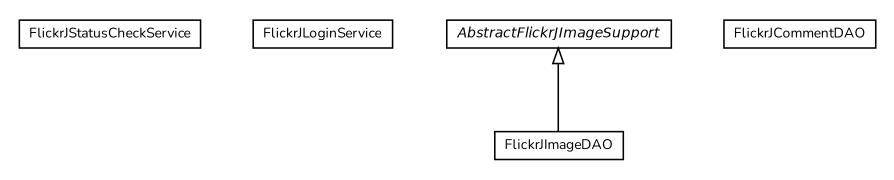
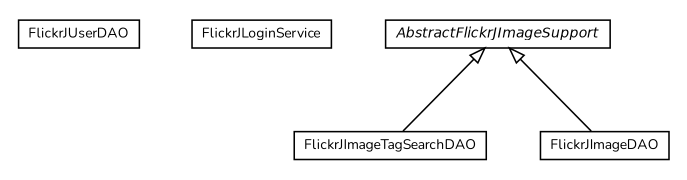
none -> (79, 34)
(109, 34) -> none
(800, 34) -> none
none -> (390, 146)
